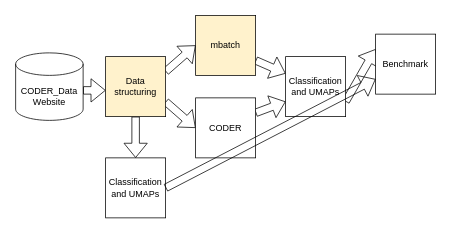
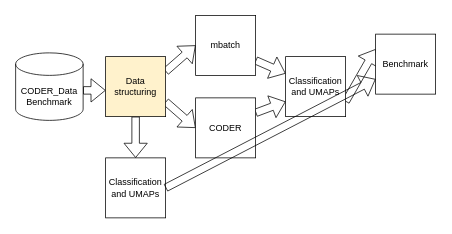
(225, 45) -> (225, 45)
(49, 96) -> (49, 96)
